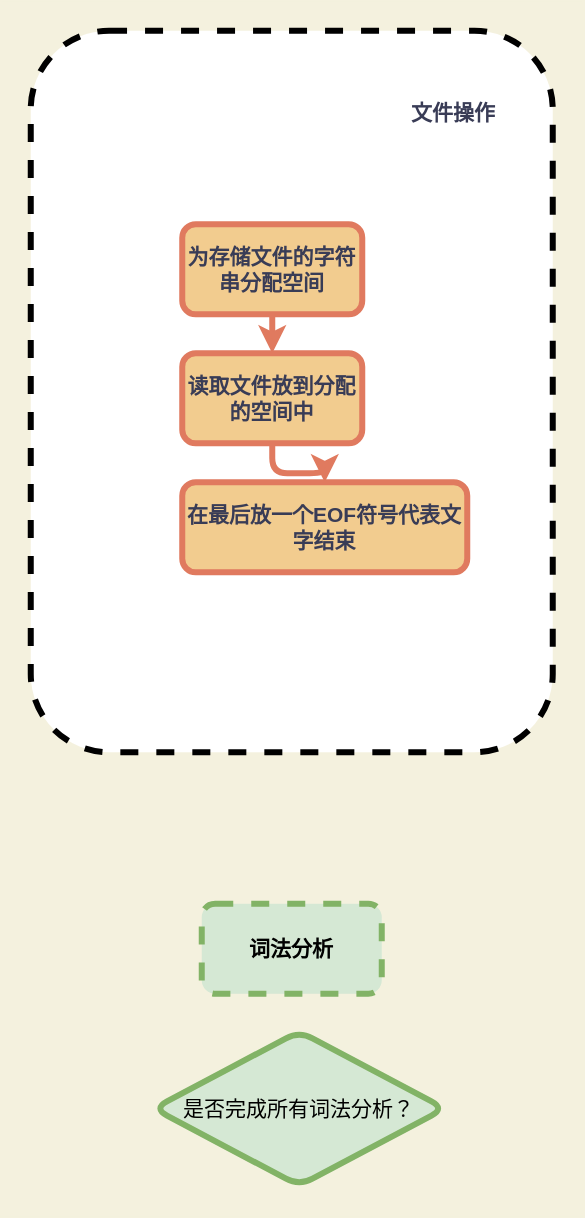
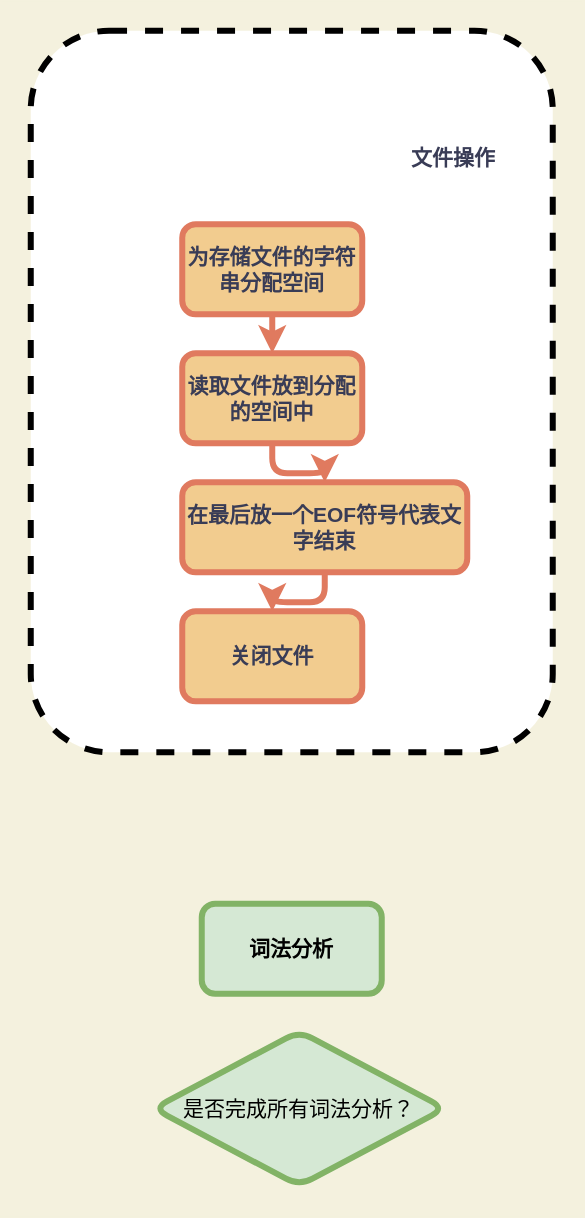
(454, 113) -> (454, 158)
none -> (308, 602)
none -> (272, 656)
(292, 949) -> (292, 949)
